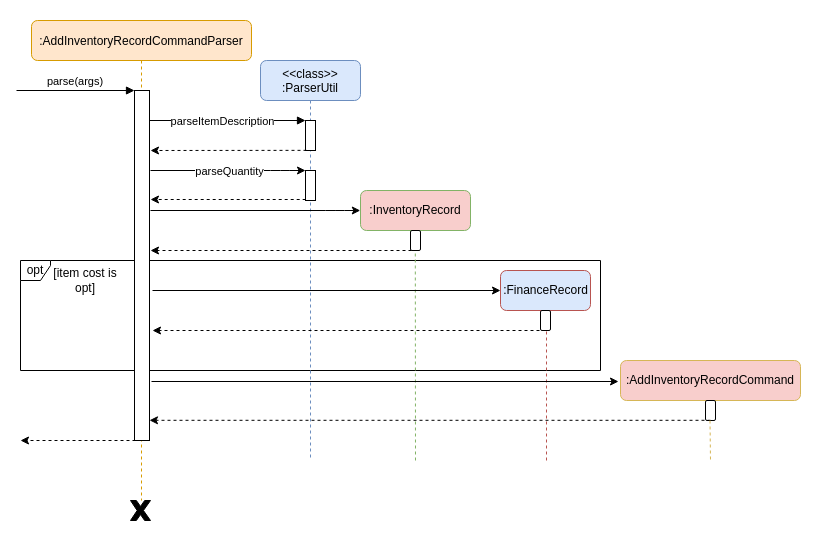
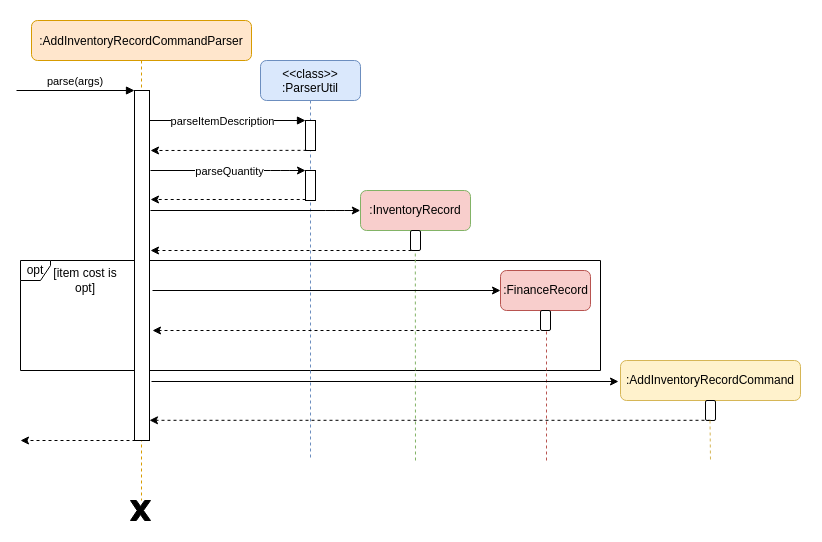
(546, 291) -> (546, 291)
(711, 381) -> (711, 381)
